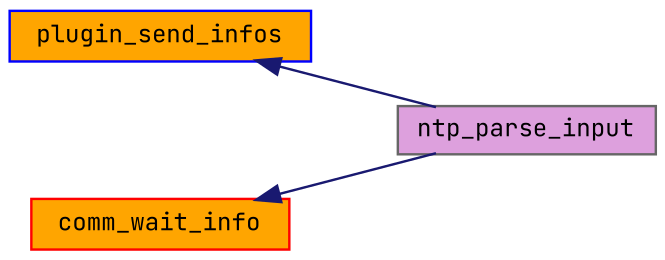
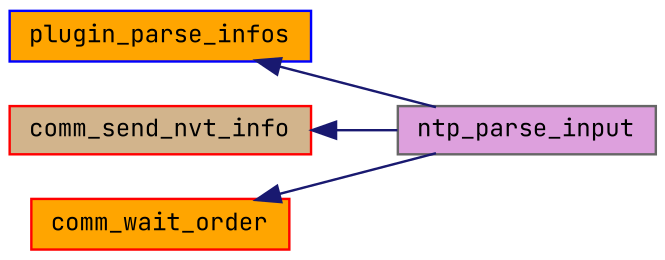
(160, 36) -> (160, 36)
none -> (160, 130)
(160, 224) -> (160, 224)
